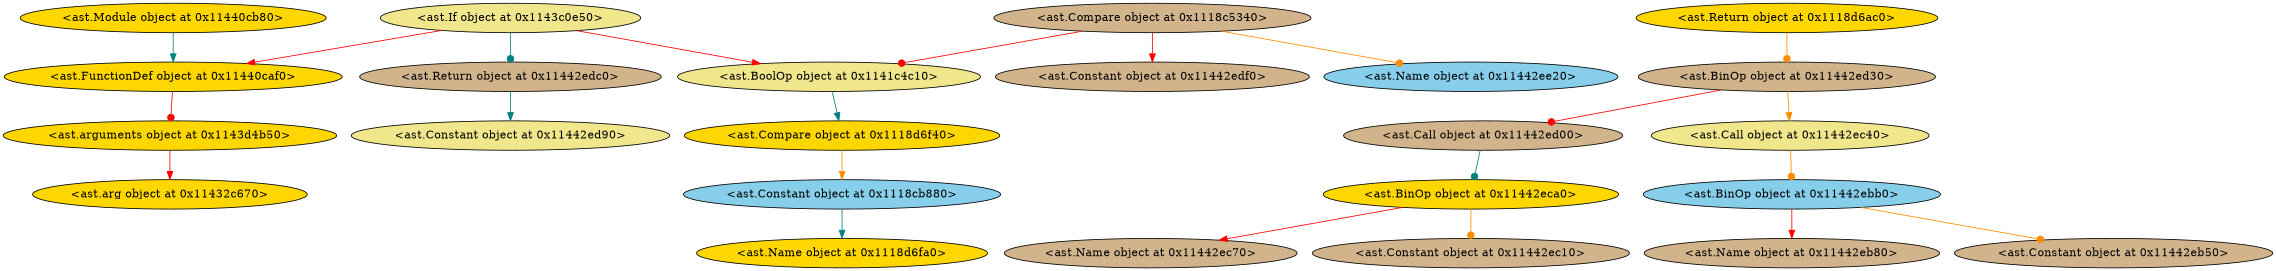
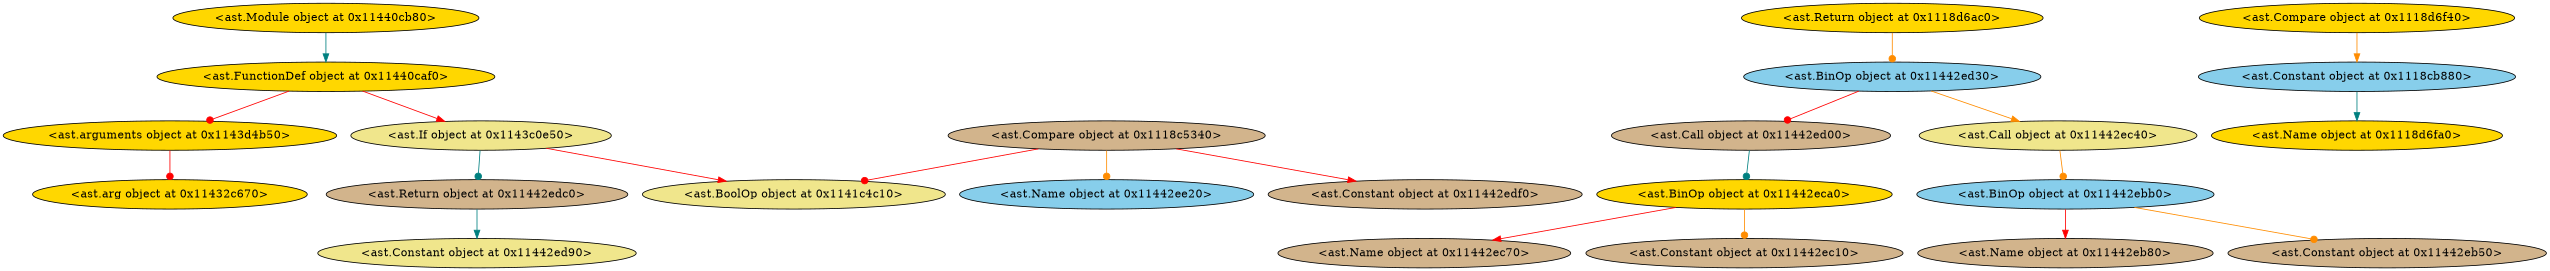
(348, 46) -> (400, 105)
(1787, 77) -> (1892, 77)
(835, 102) -> none
(170, 161) -> (170, 162)
